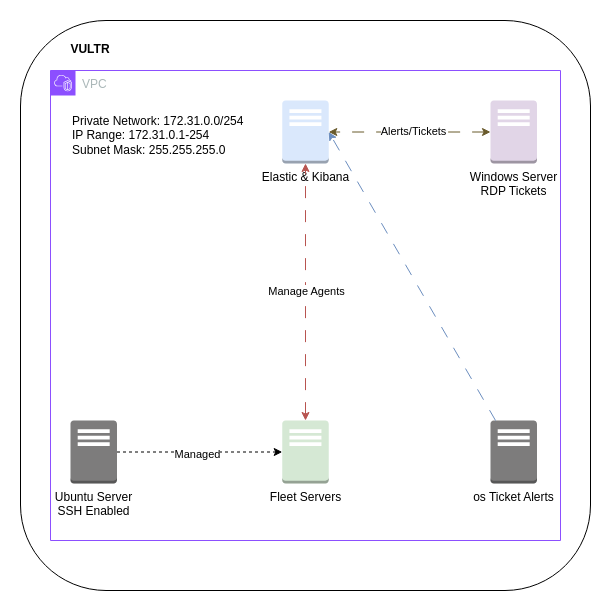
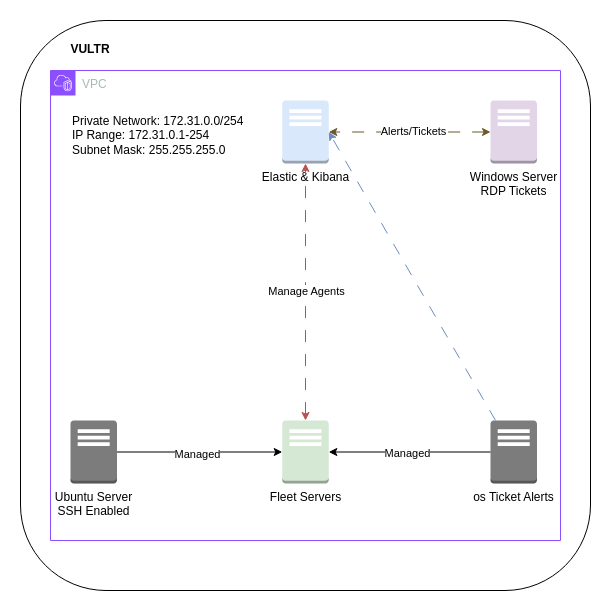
(147, 452) -> (147, 452)
none -> (413, 452)
